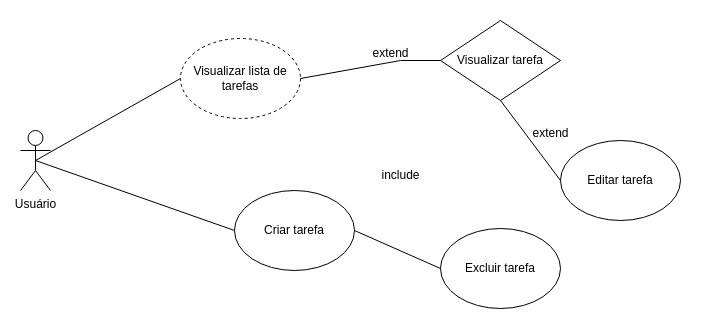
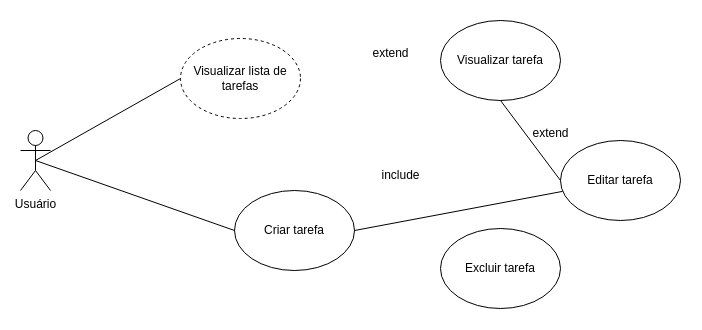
(501, 61) -> (501, 61)
(370, 66) -> none
(398, 250) -> (458, 211)
